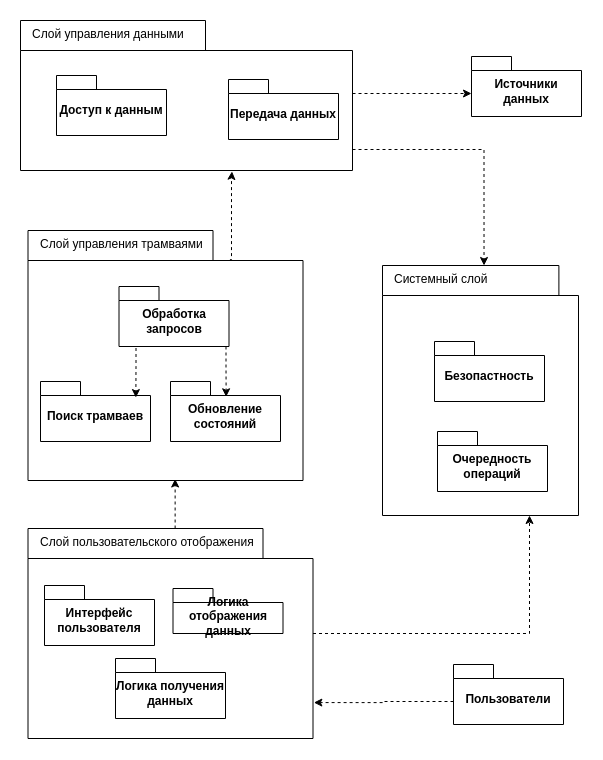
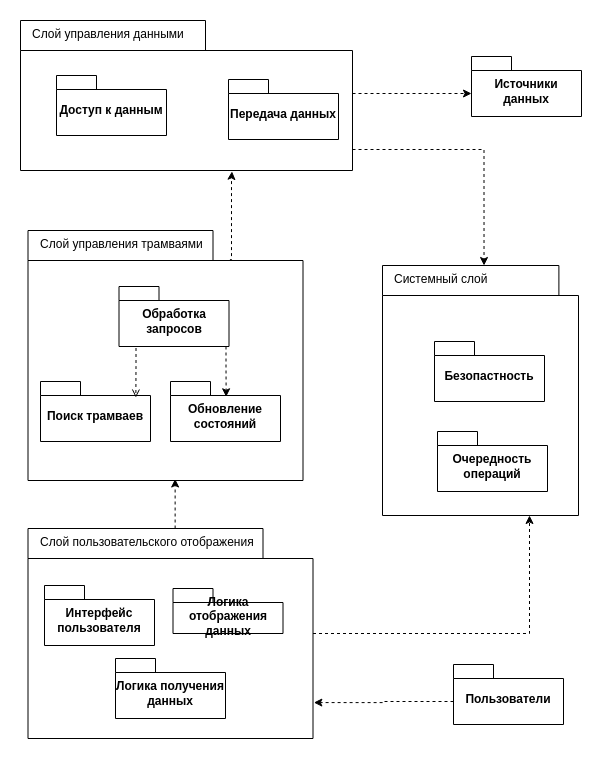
(136, 389) -> (136, 391)
